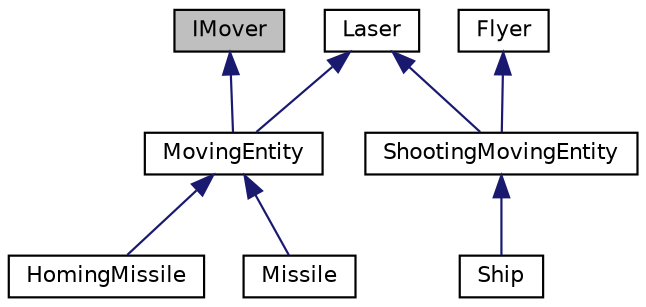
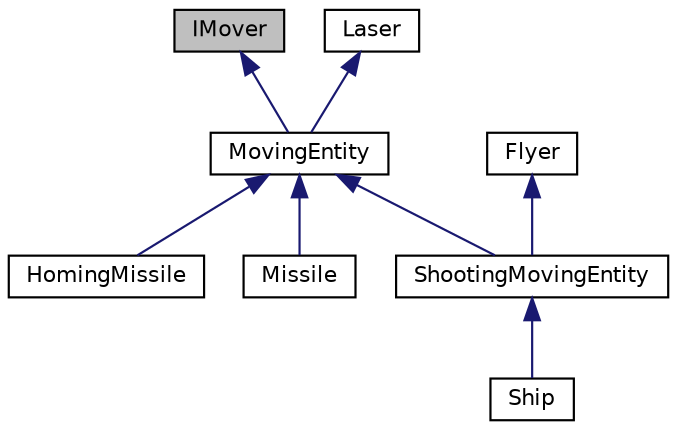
(445, 99) -> (426, 220)
